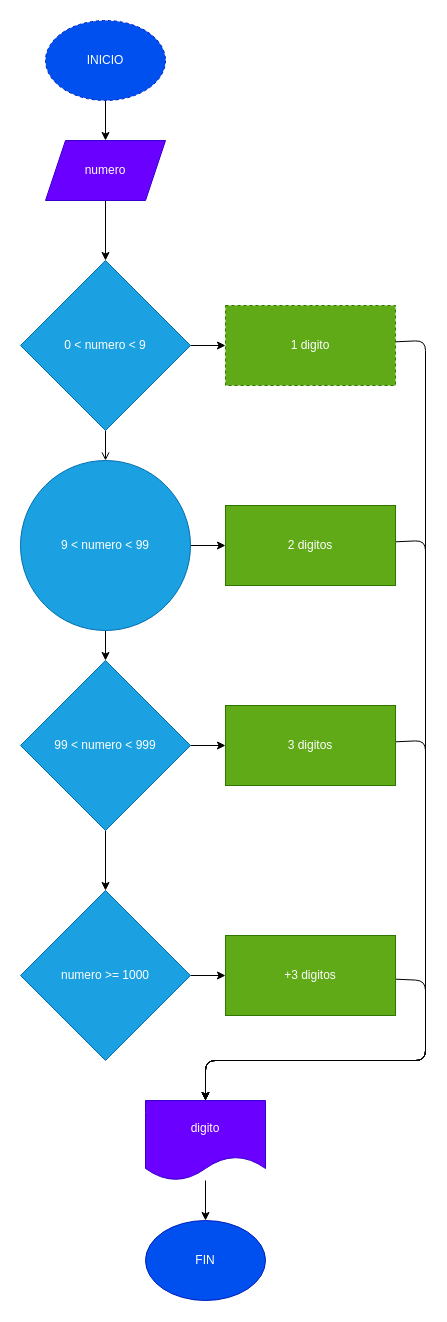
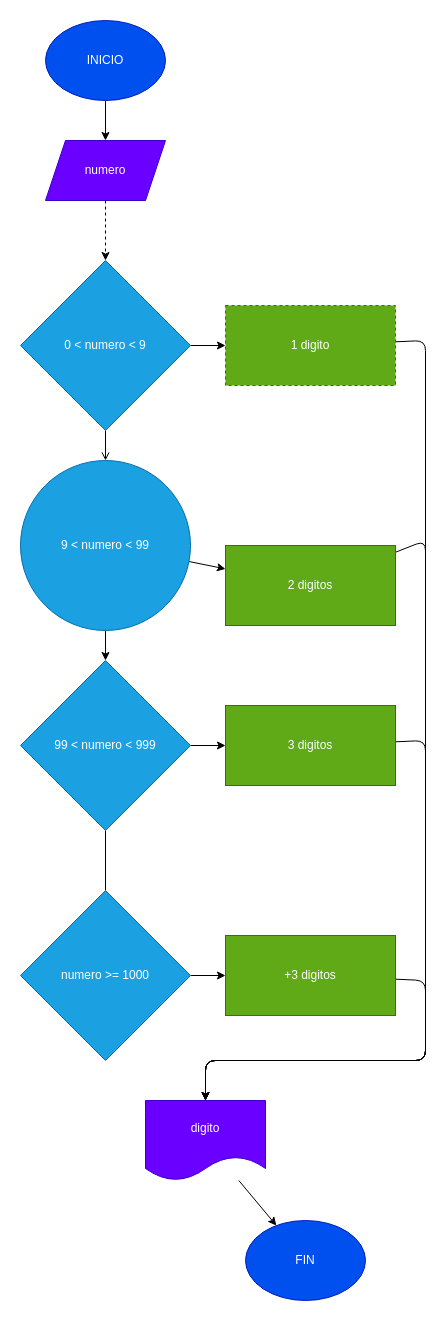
(106, 61) -> (106, 61)
(106, 228) -> (106, 228)
(311, 546) -> (311, 586)
(106, 882) -> (106, 884)
(206, 1261) -> (306, 1261)
